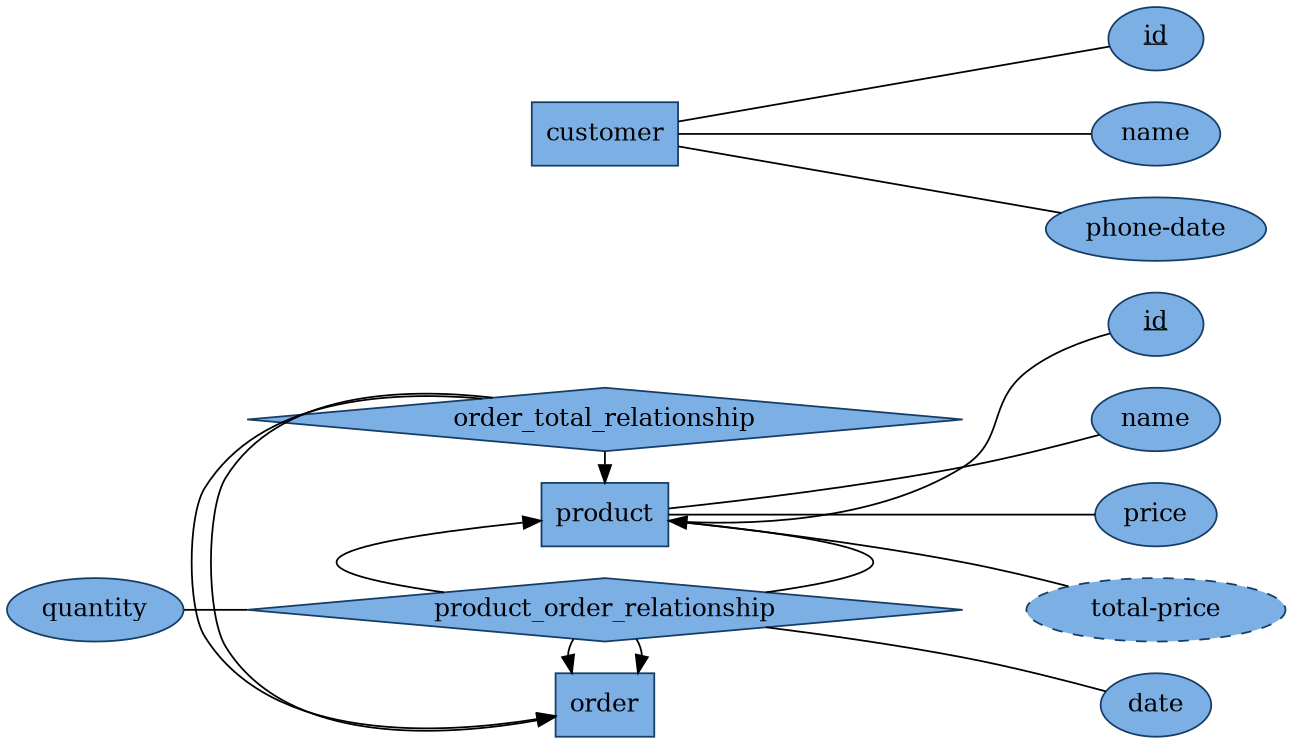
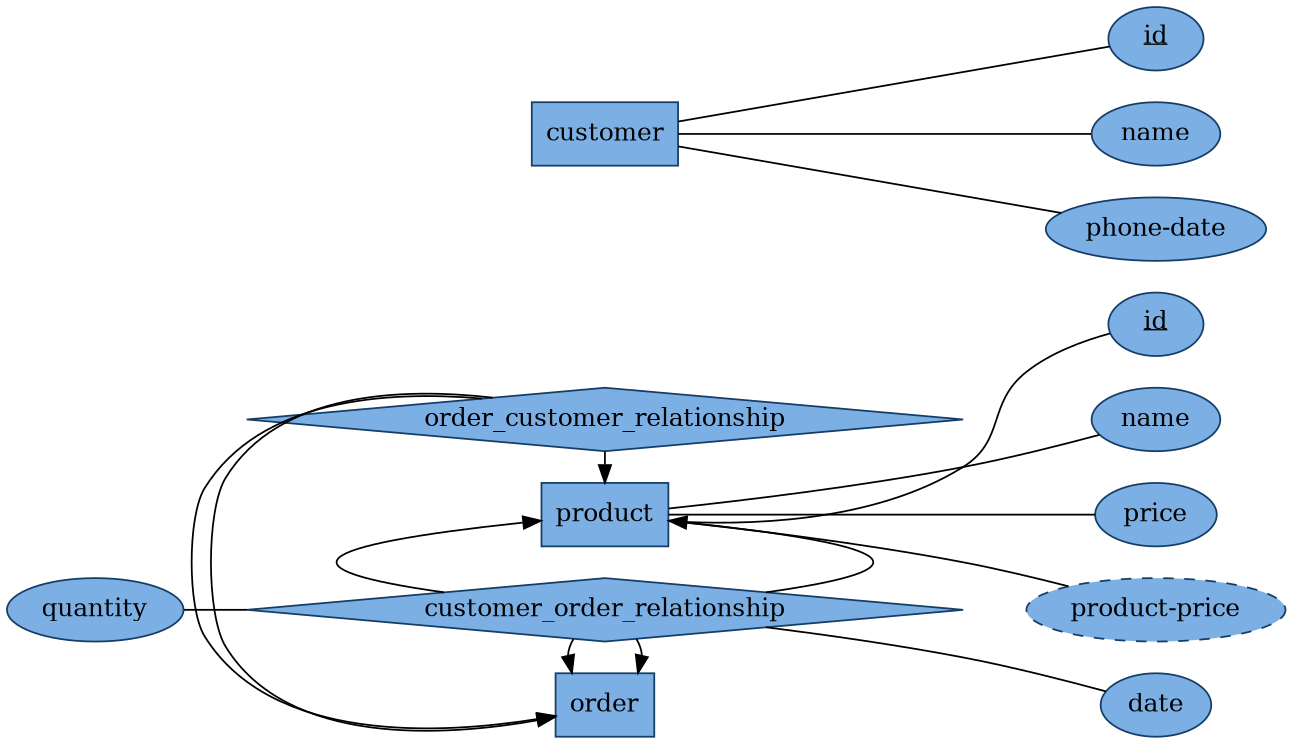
(605, 419) -> (605, 419)
(605, 610) -> (605, 610)
(1156, 610) -> (1156, 610)
